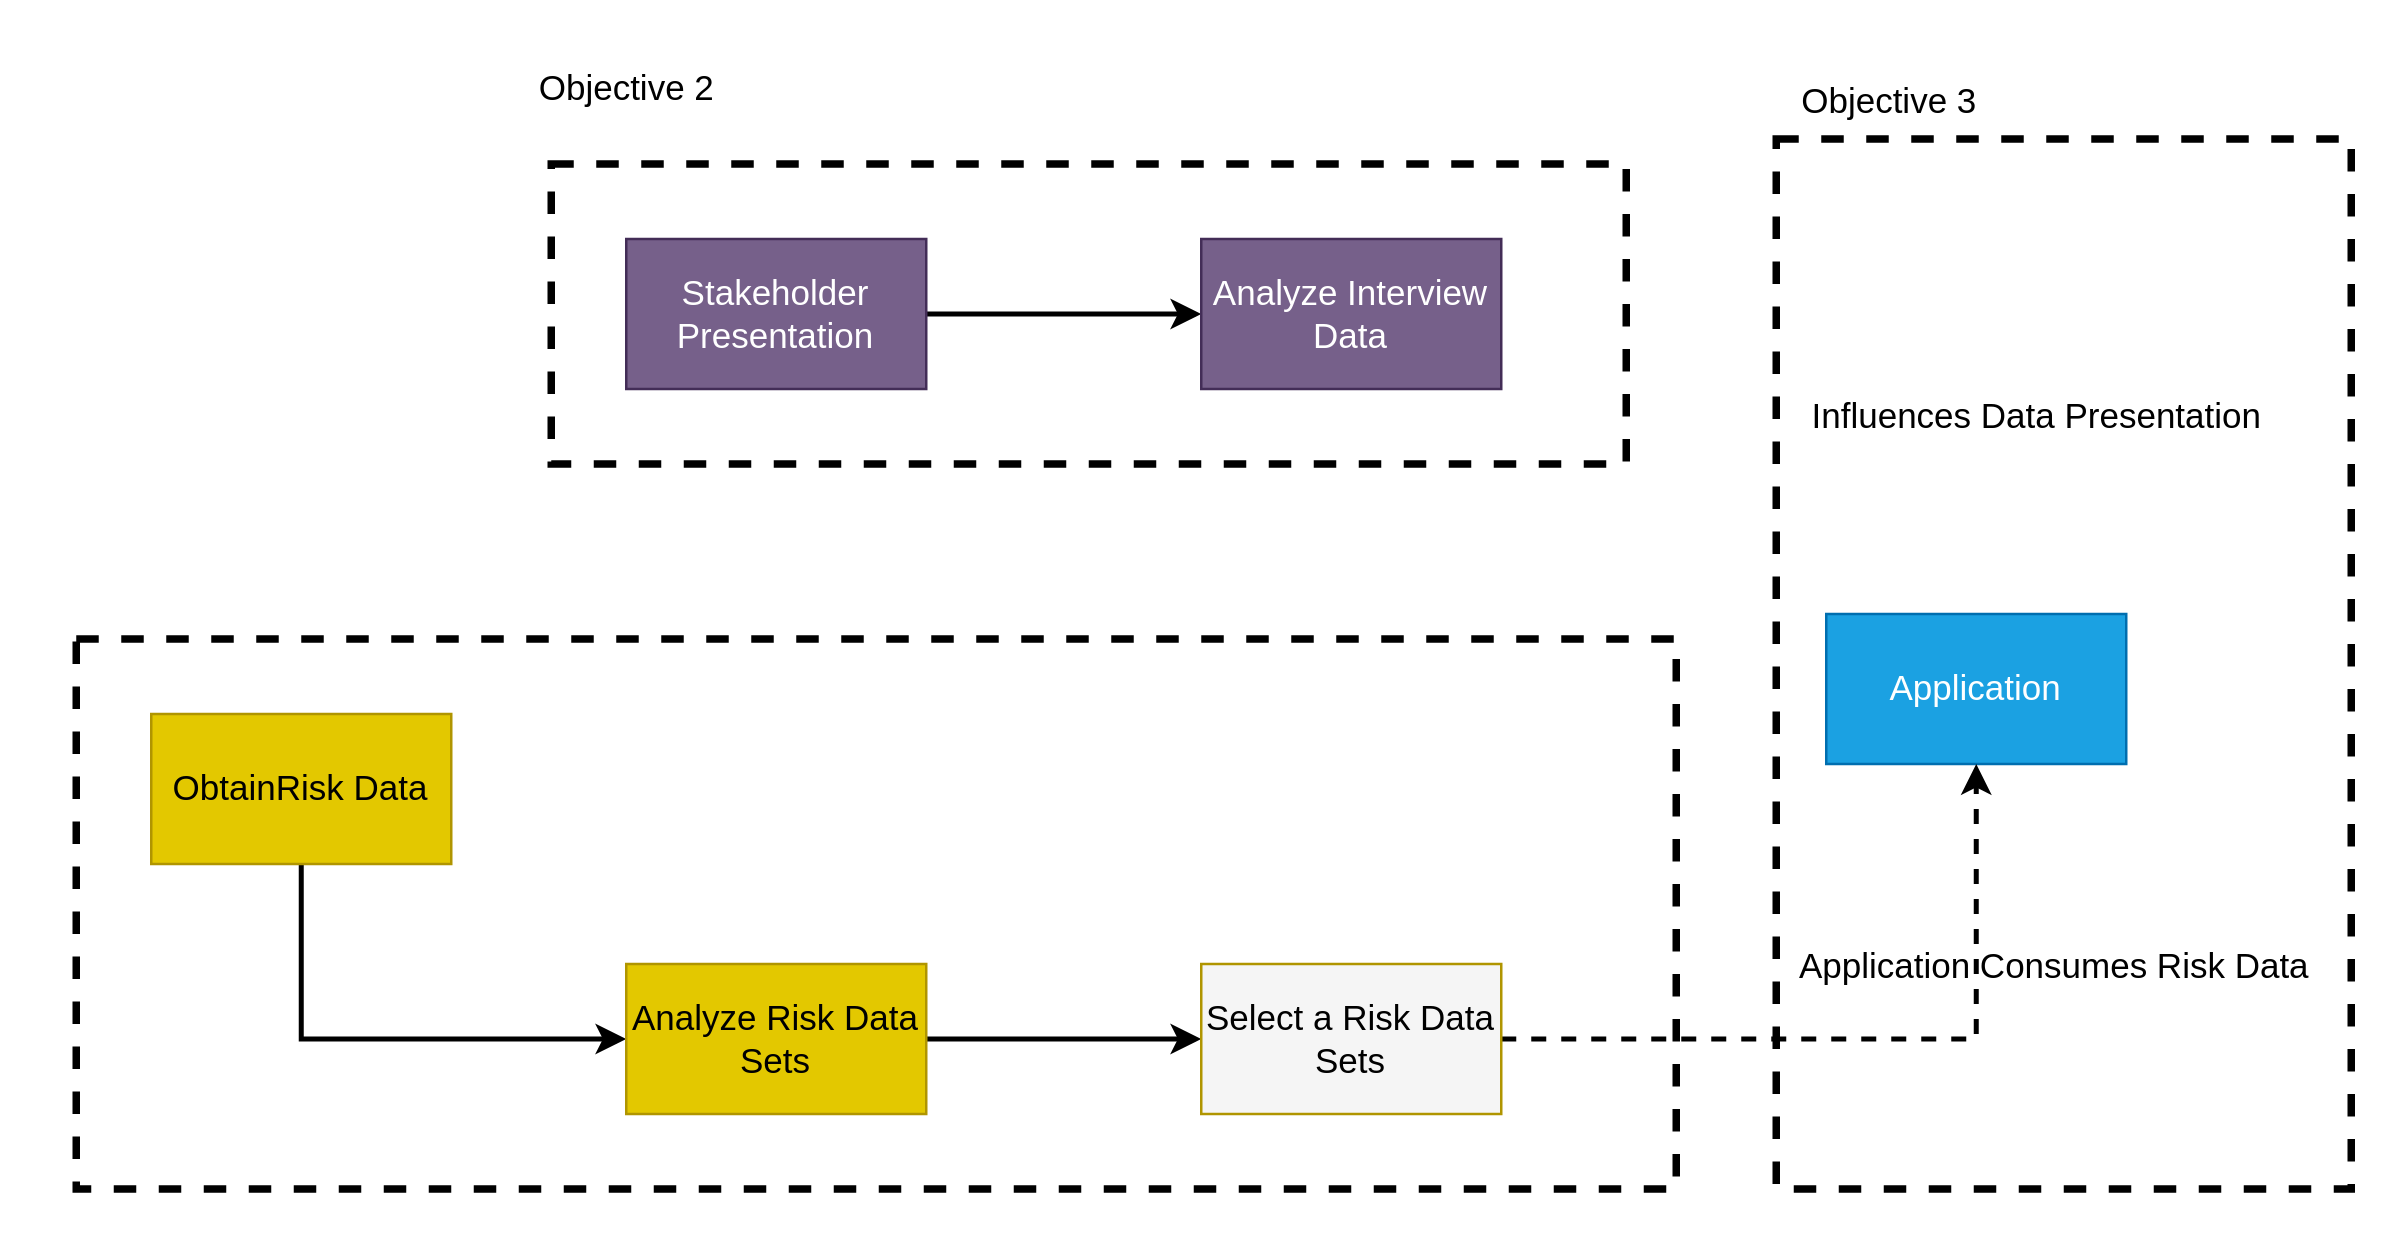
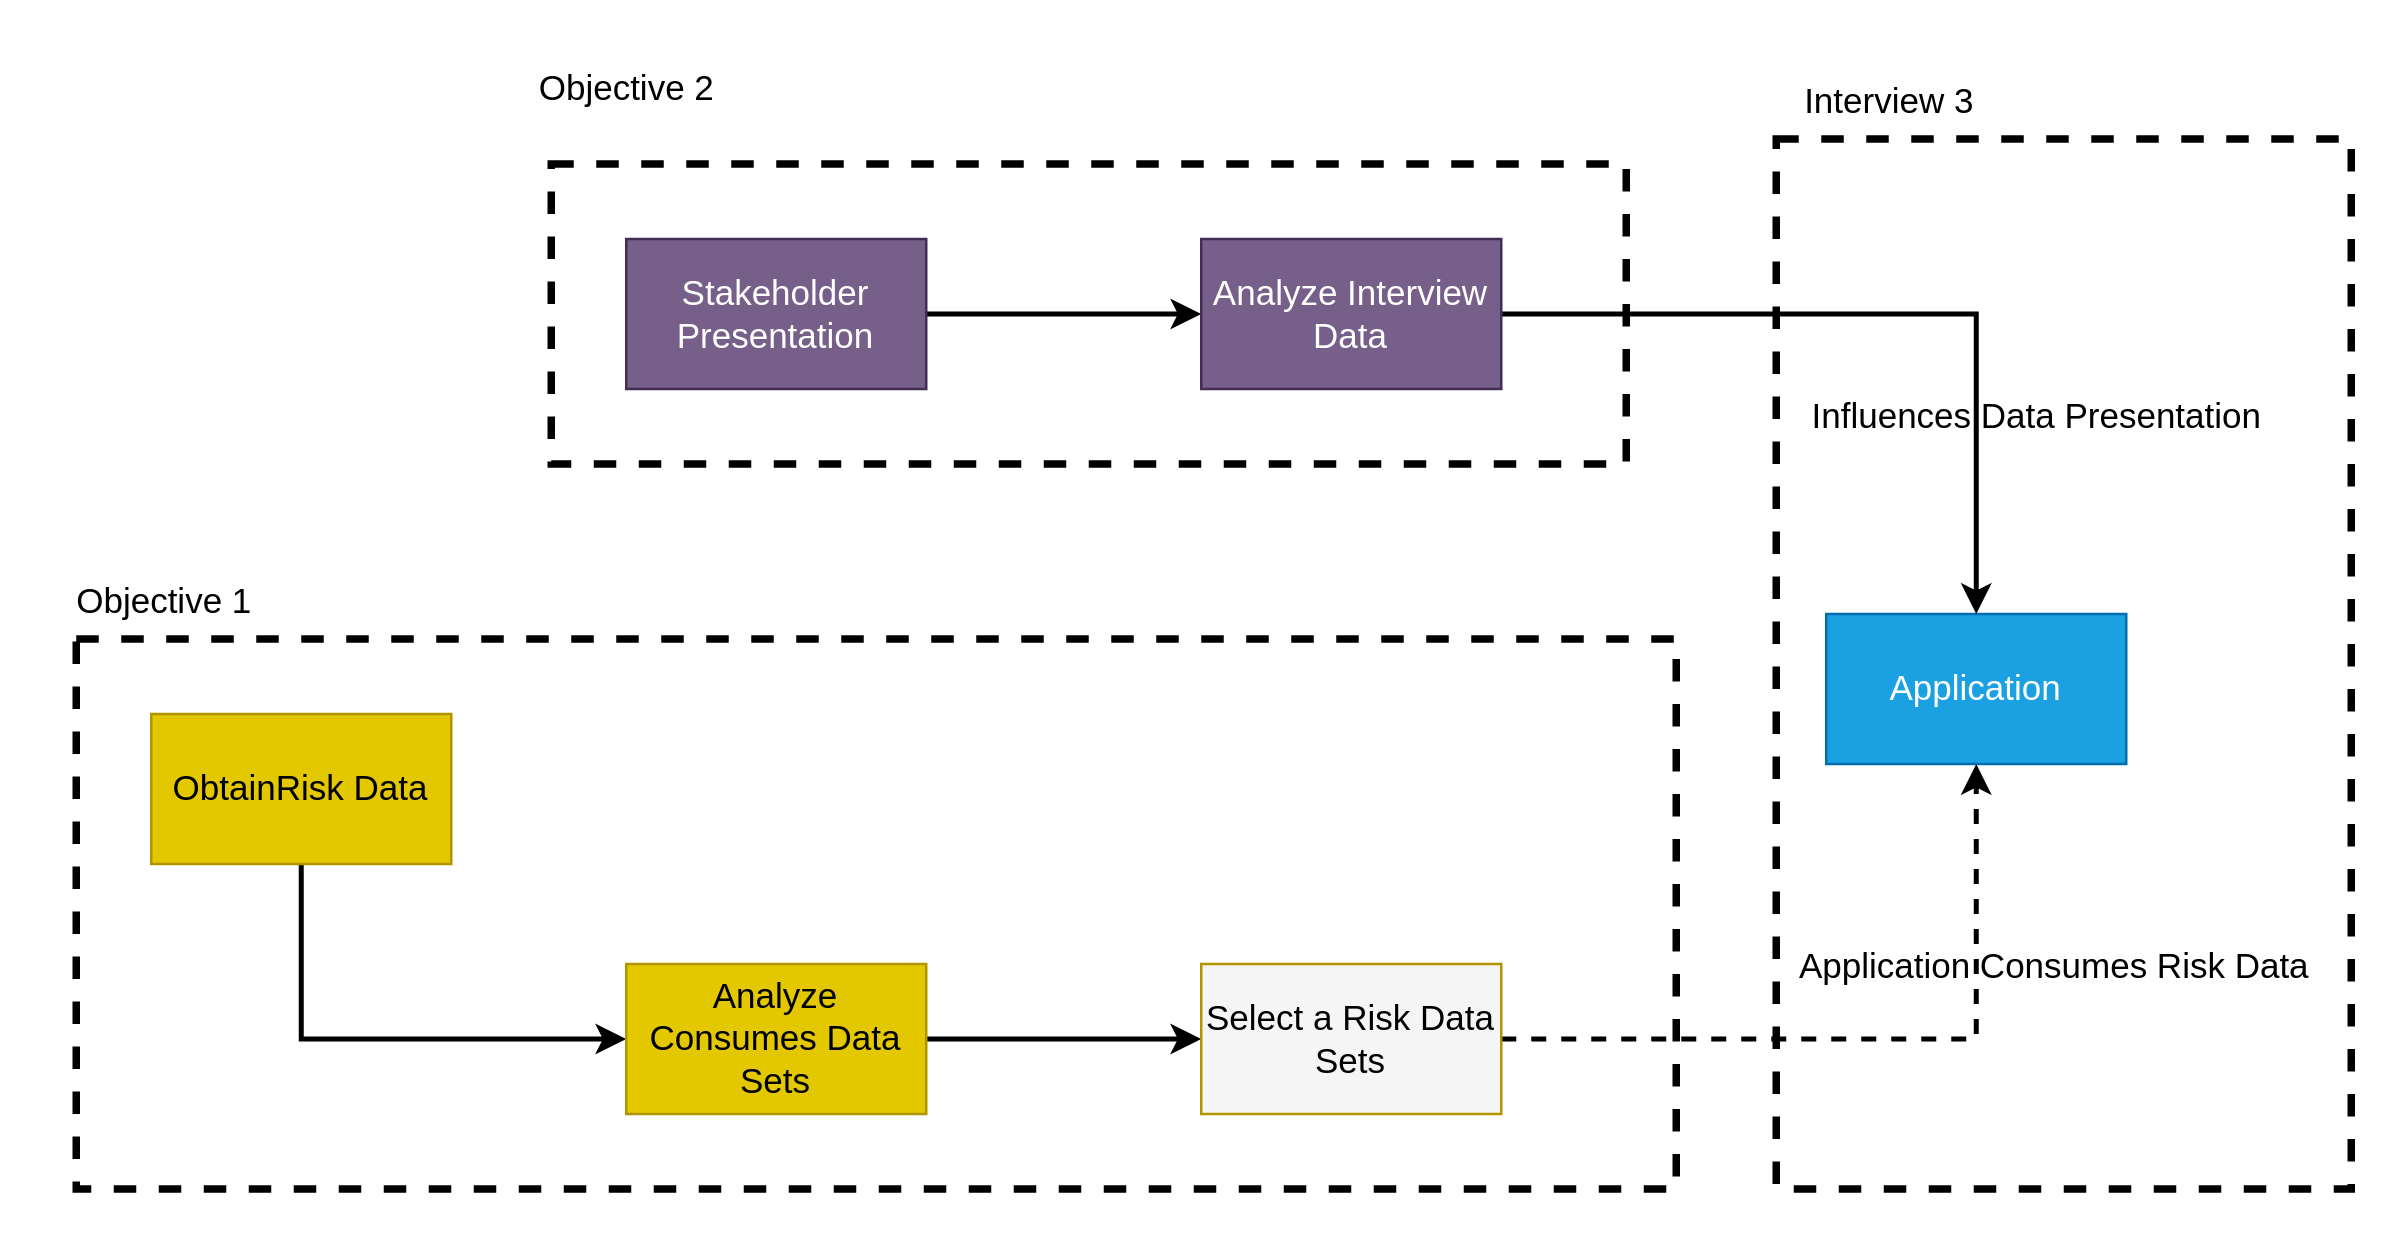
(1890, 101) -> (1890, 101)
none -> (1878, 314)
none -> (164, 601)
(776, 1039) -> (776, 1039)
